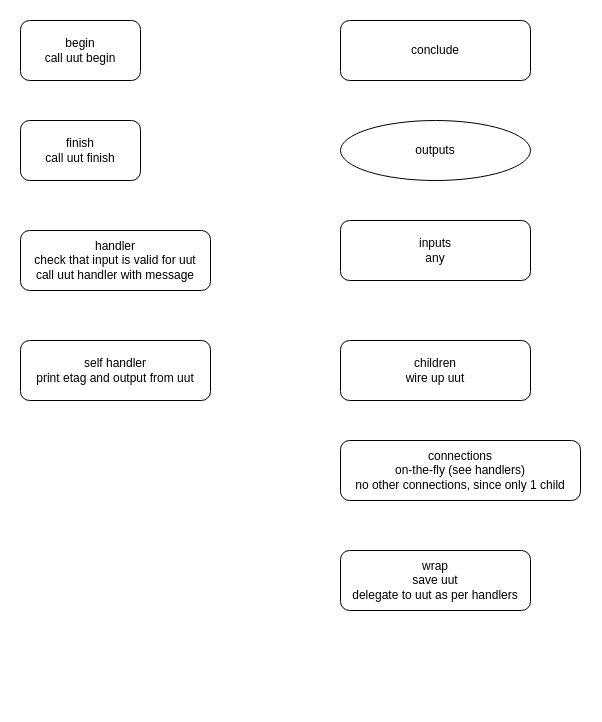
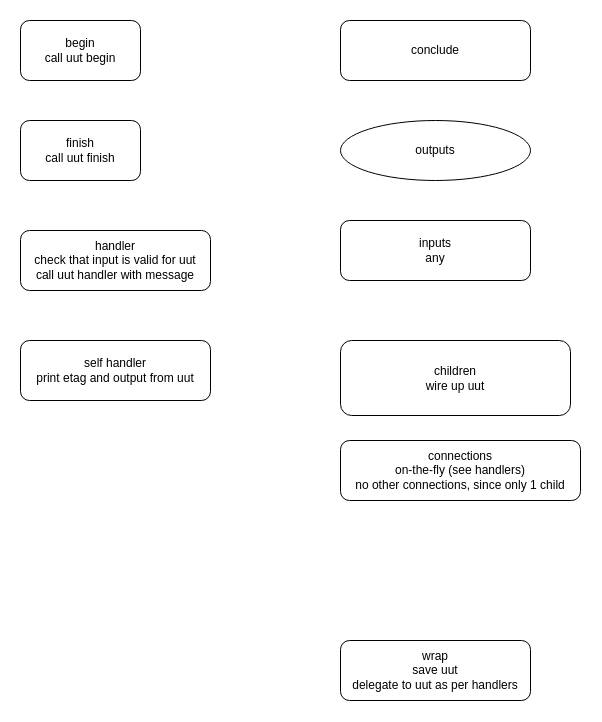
(436, 371) -> (456, 378)
(436, 581) -> (436, 671)
